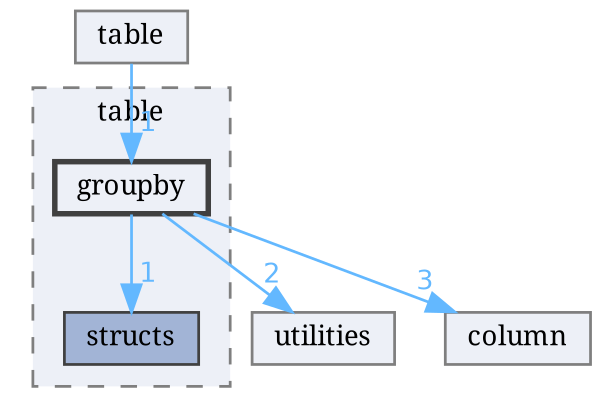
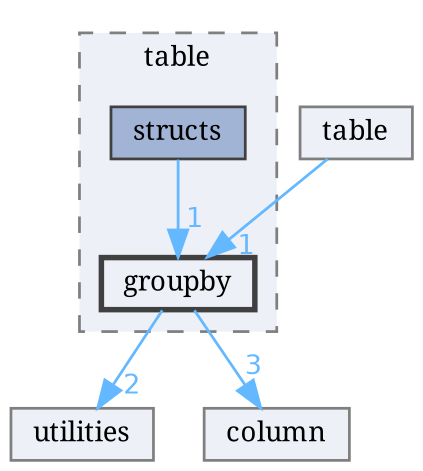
(132, 250) -> (178, 195)
